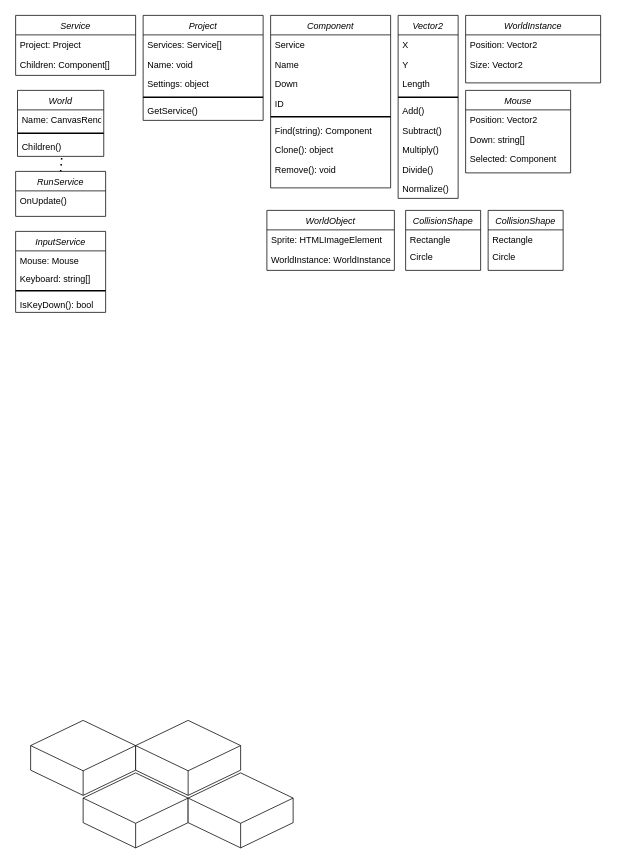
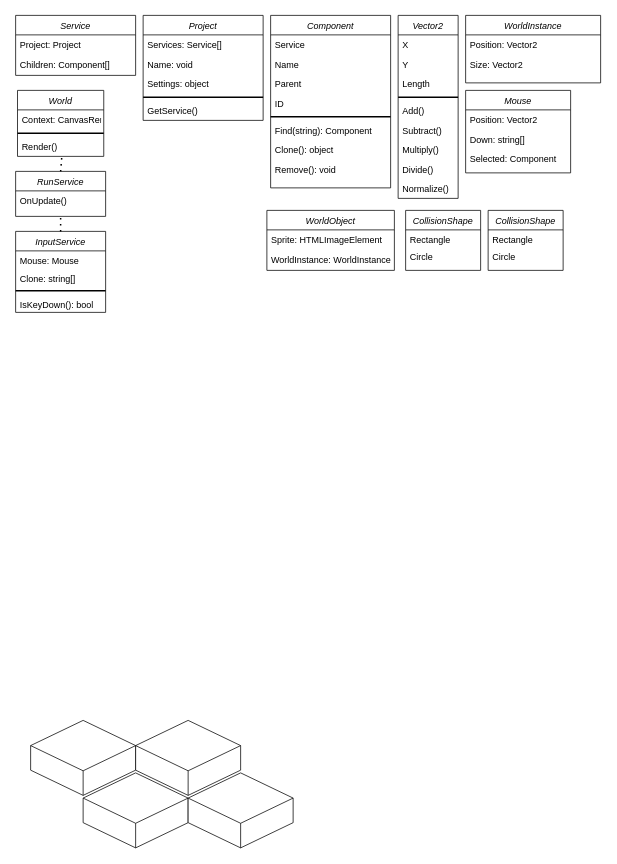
(285, 84) -> (290, 84)
(88, 120) -> (96, 120)
(44, 147) -> (42, 147)
none -> (60, 226)
(61, 279) -> (53, 279)
